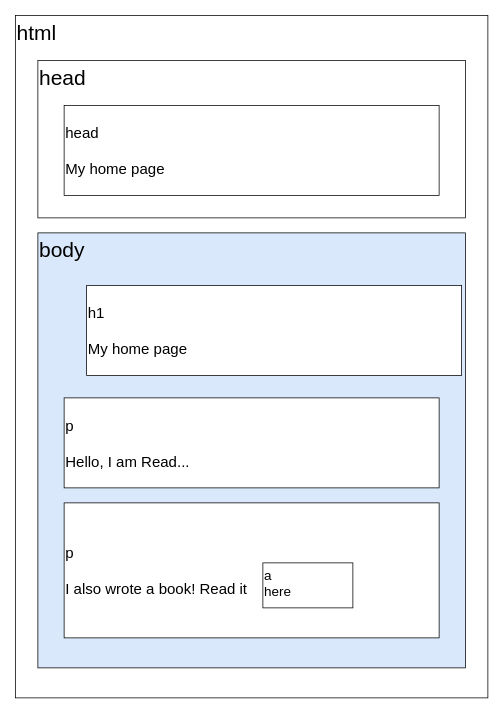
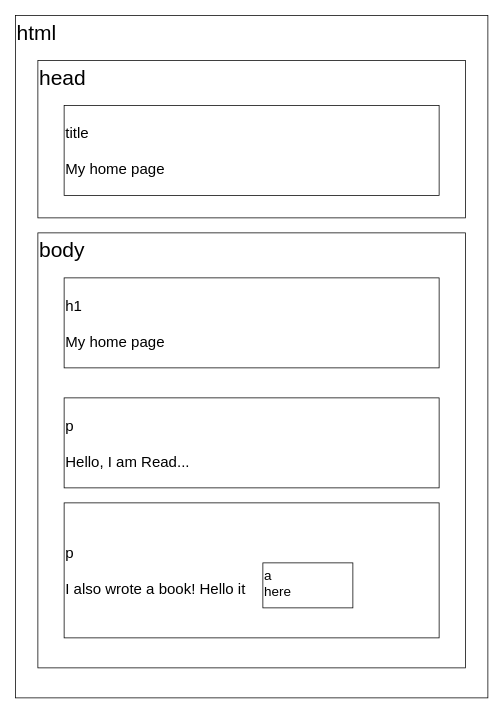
(94, 150) -> (94, 150)
(49, 244) -> (49, 244)
(274, 330) -> (252, 323)
(126, 570) -> (126, 570)
